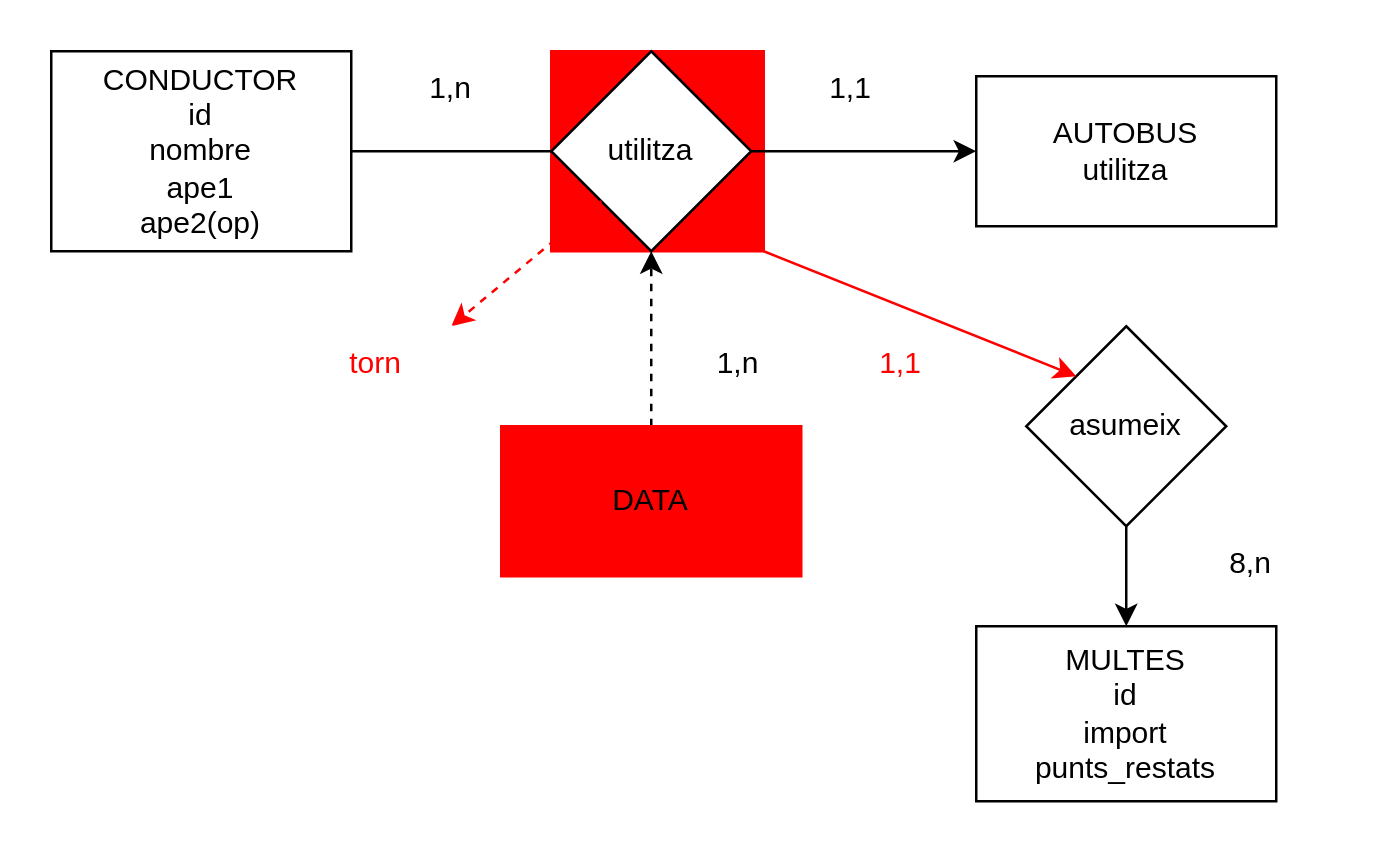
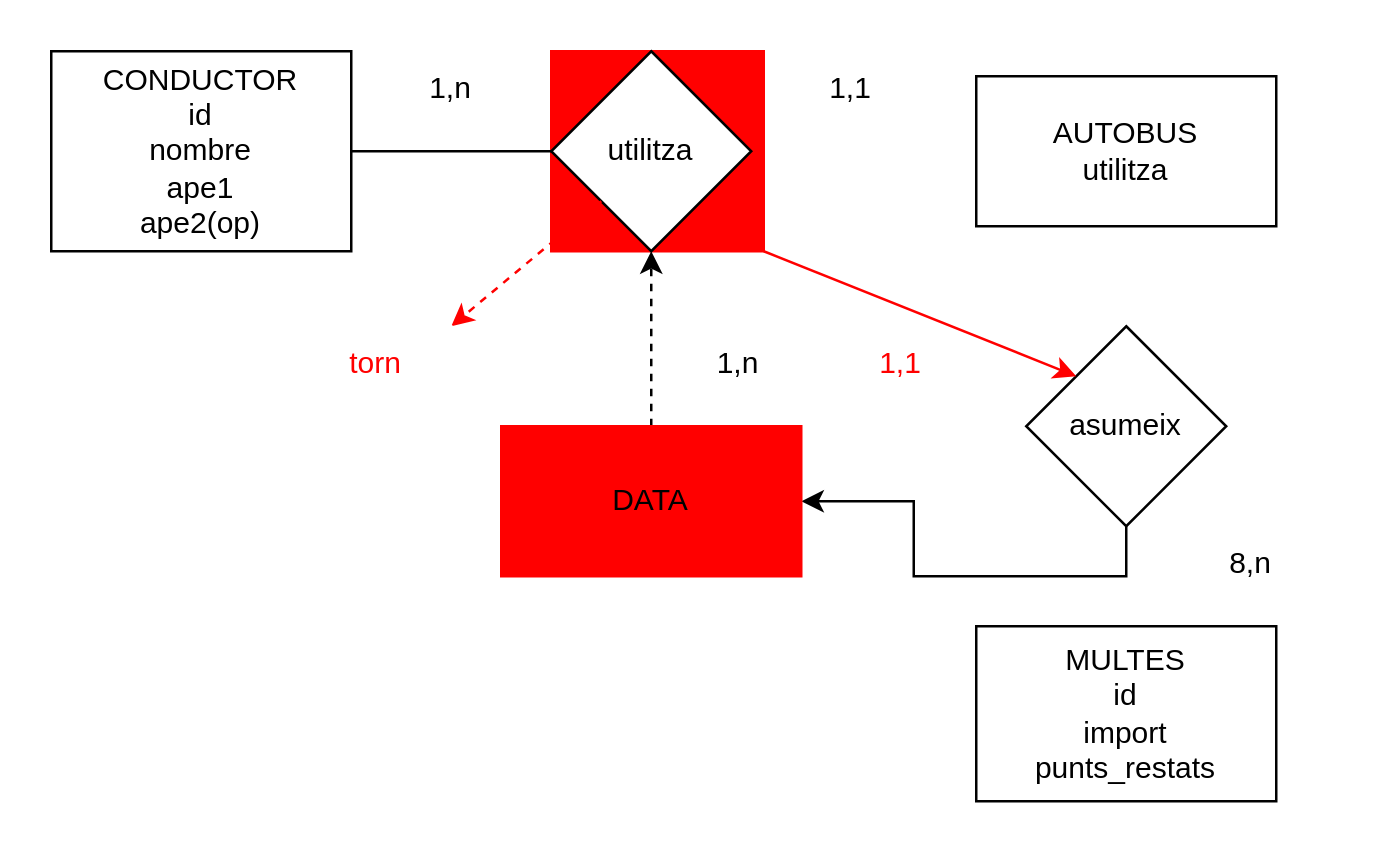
(855, 151) -> none
(1126, 591) -> (936, 576)
